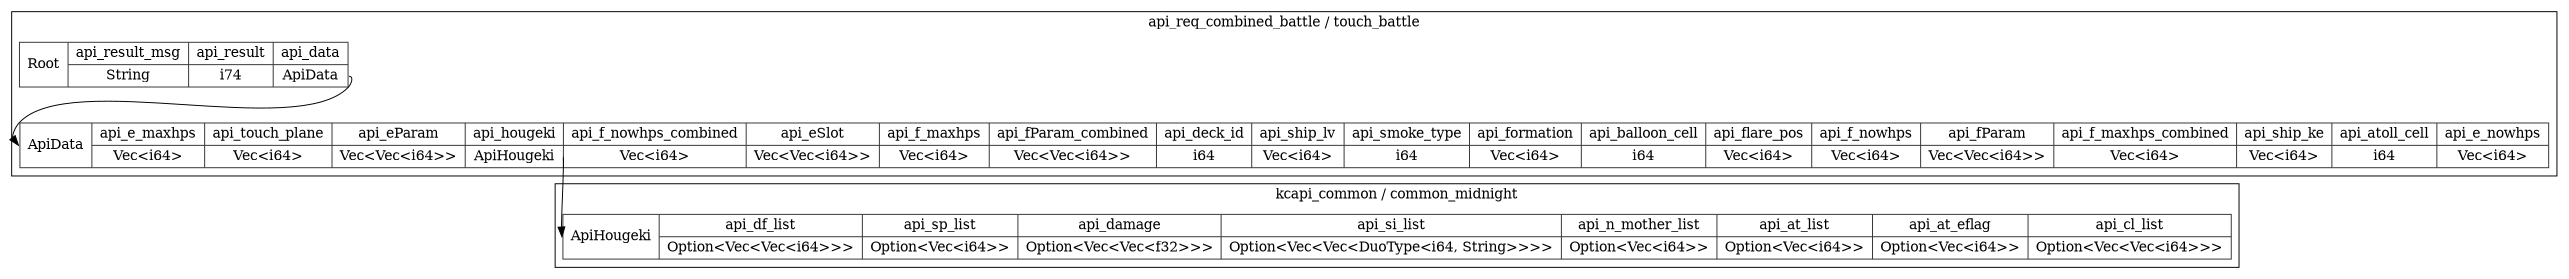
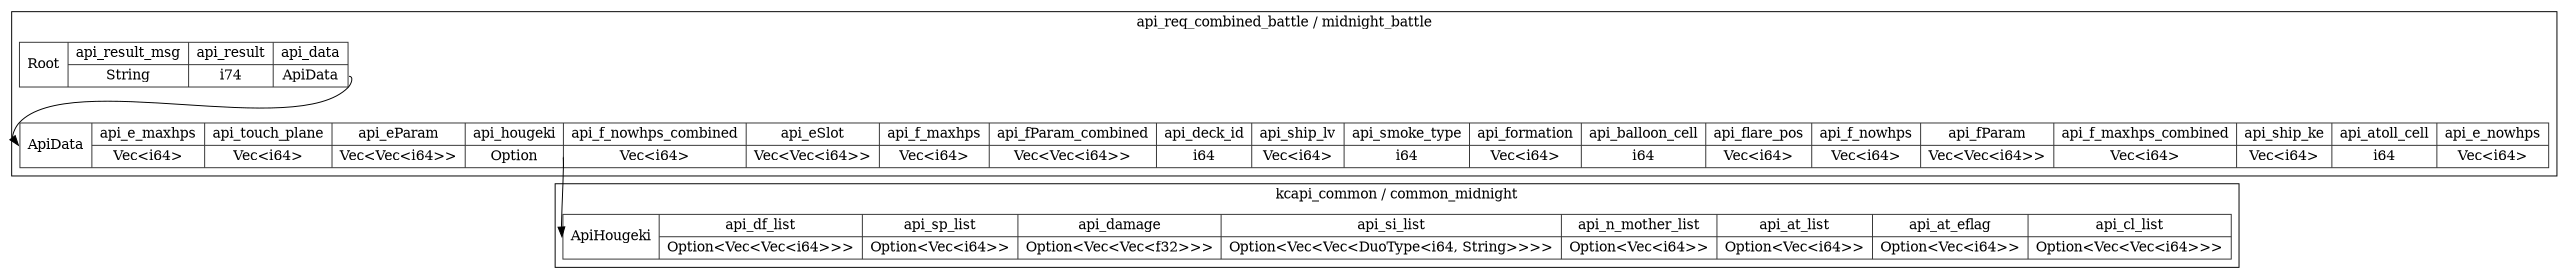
(1284, 23) -> (1284, 23)
(514, 156) -> (514, 156)
